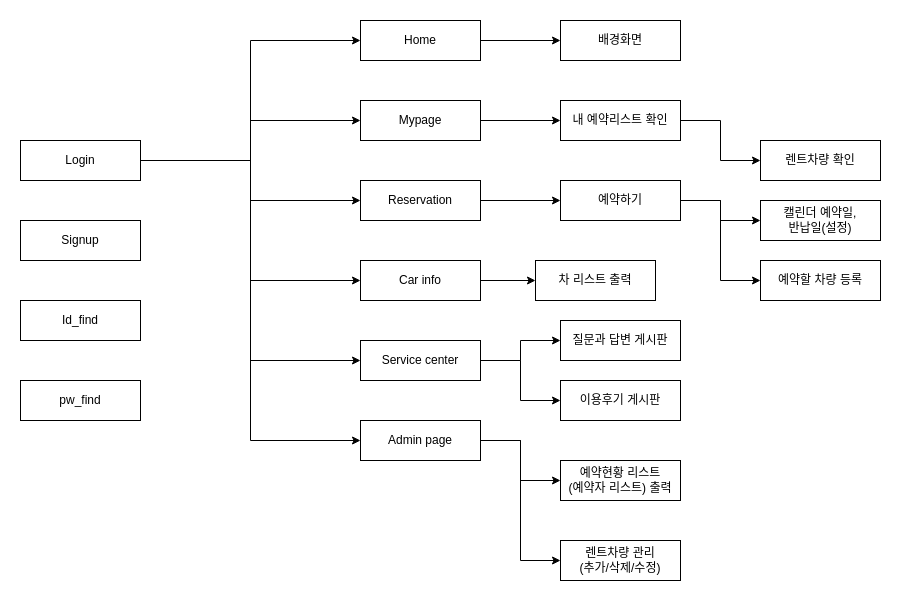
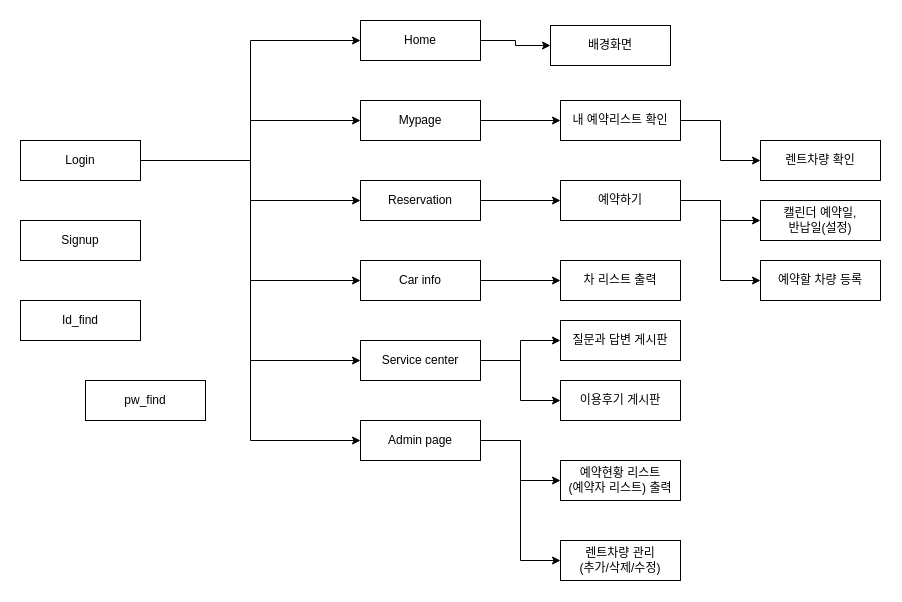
(621, 41) -> (611, 46)
(596, 281) -> (621, 281)
(81, 401) -> (146, 401)
